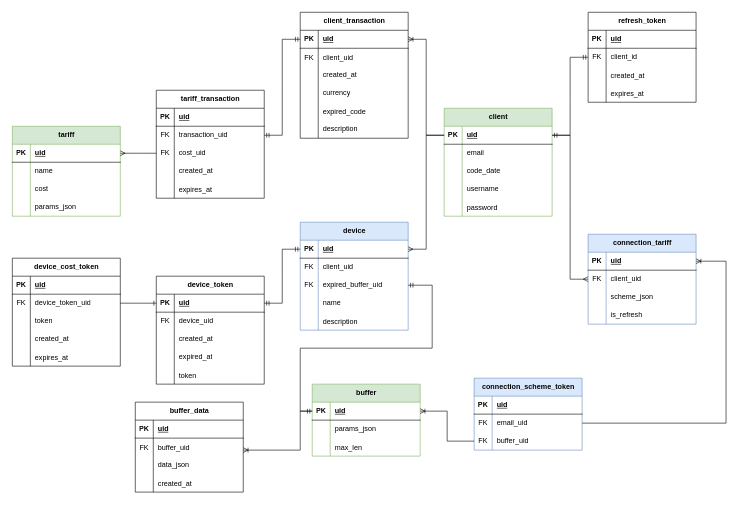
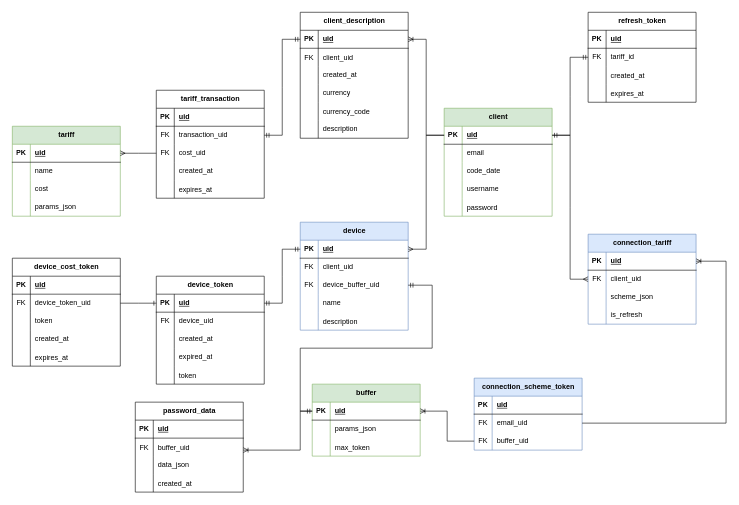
(355, 21) -> (355, 21)
(626, 57) -> (627, 57)
(346, 112) -> (349, 112)
(358, 285) -> (356, 285)
(190, 411) -> (190, 411)
(348, 448) -> (353, 448)
